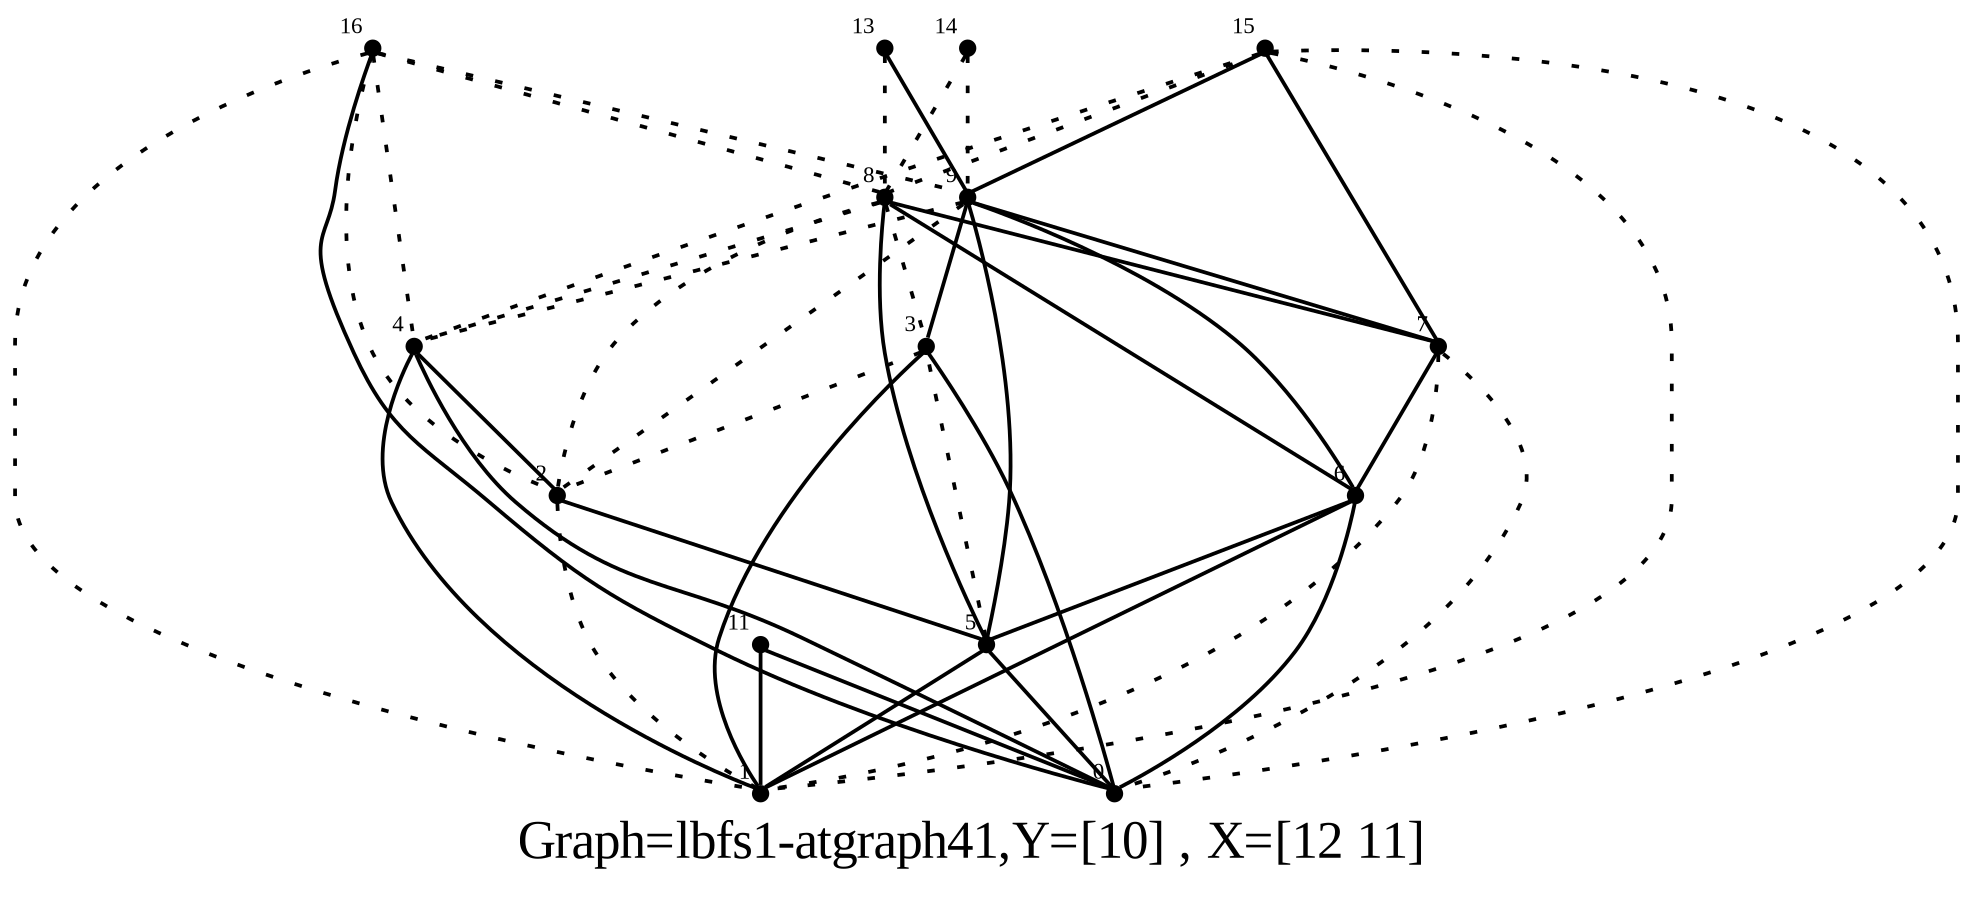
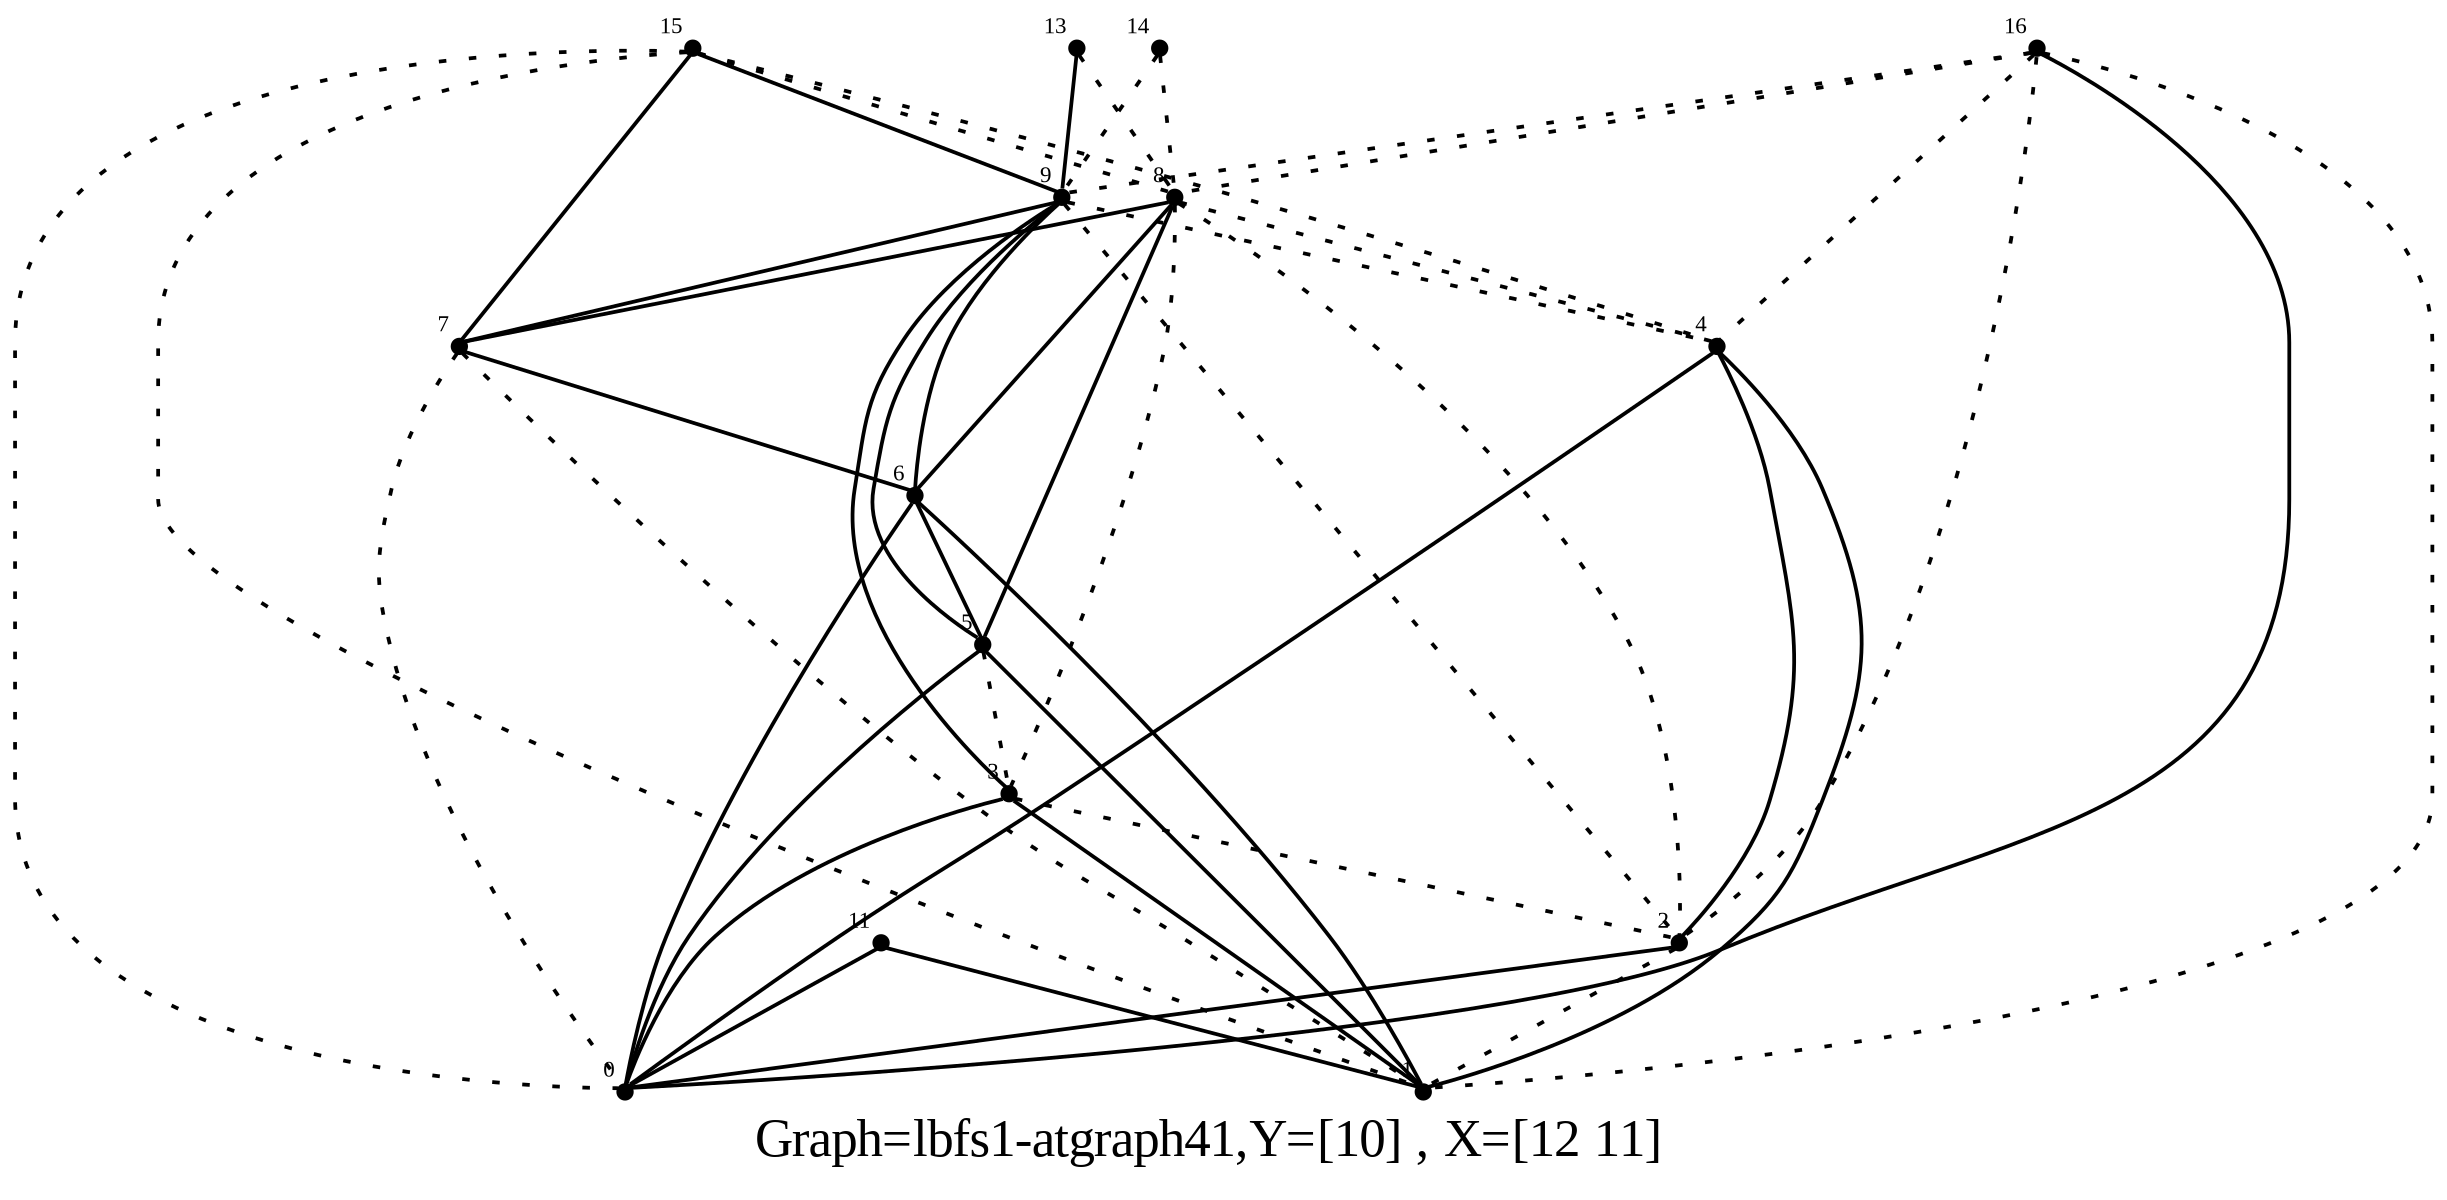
(782, 573) -> (1074, 1028)
